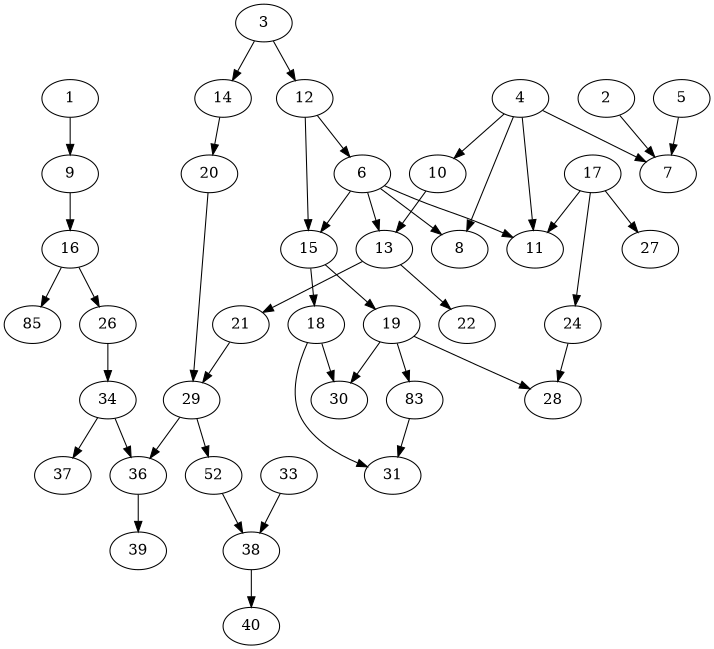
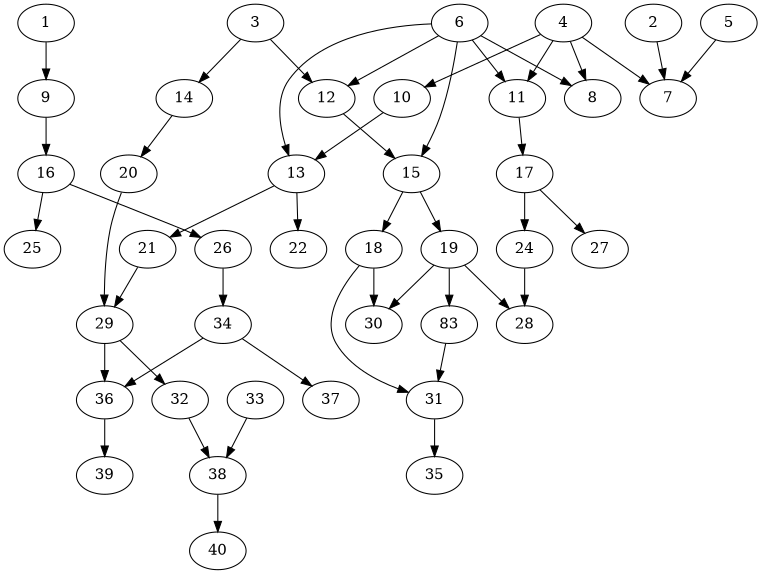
(330, 132) -> (398, 58)
(567, 207) -> (520, 131)
(32, 325) -> (32, 249)
(214, 475) -> (180, 400)
none -> (435, 475)
